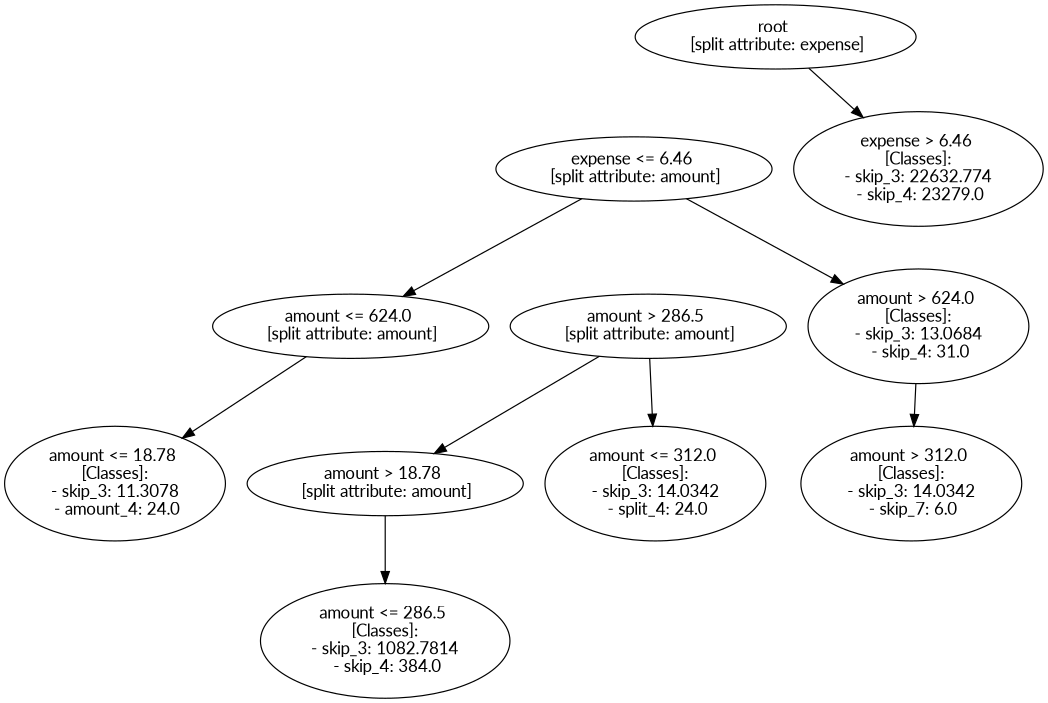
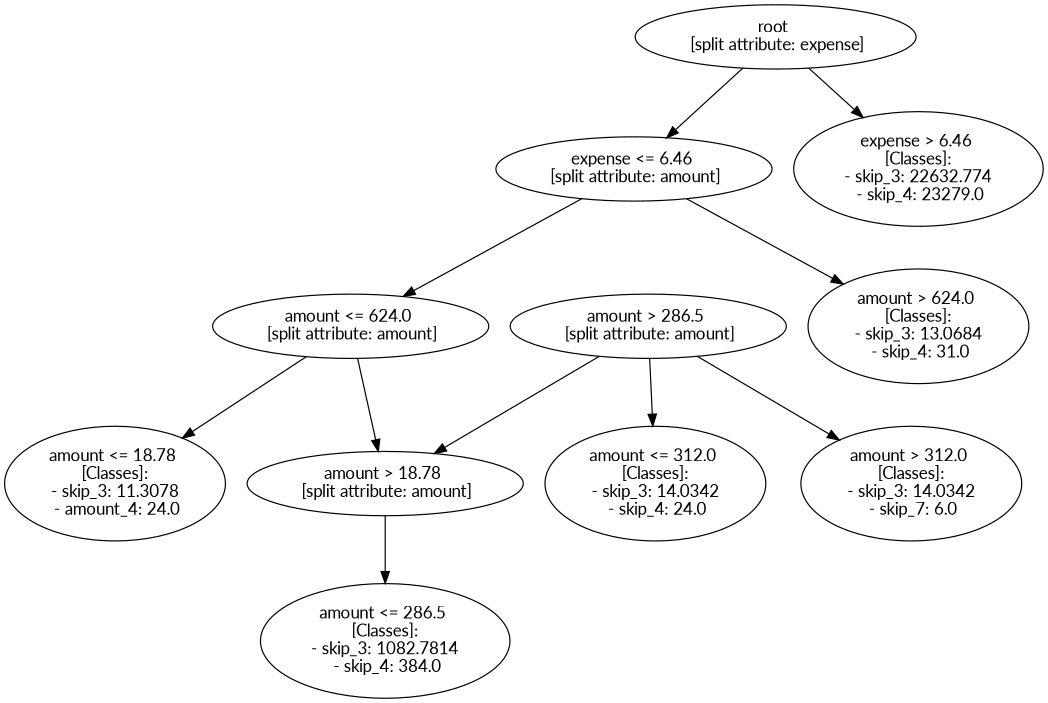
none -> (709, 99)
none -> (367, 399)
(915, 399) -> (763, 395)
(655, 484) -> (655, 484)
